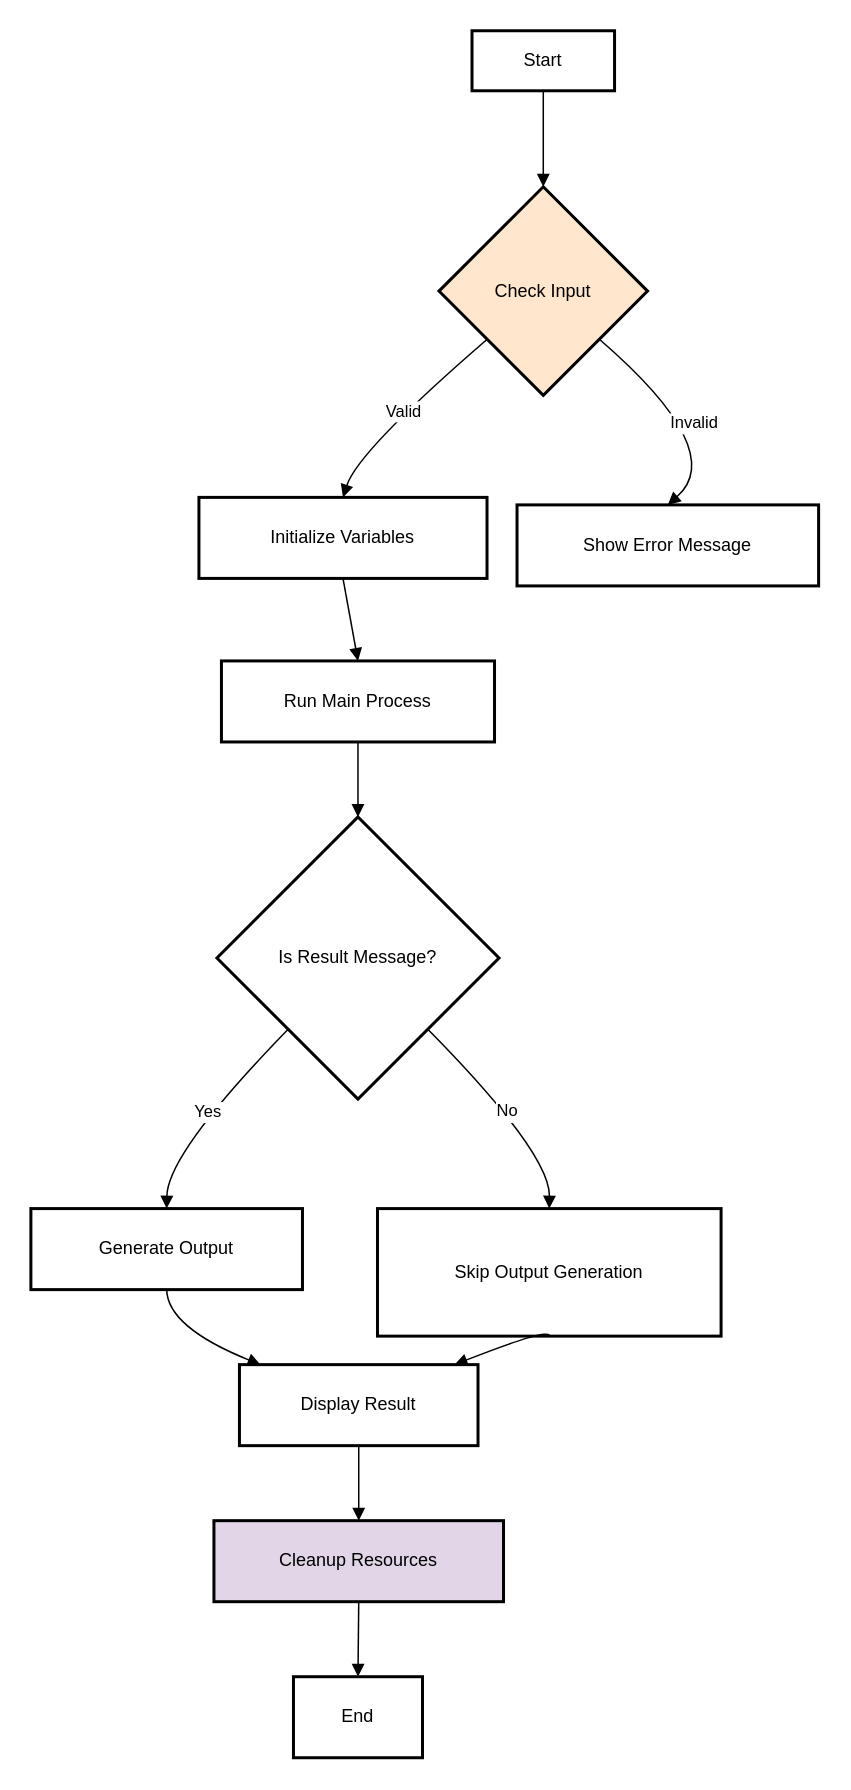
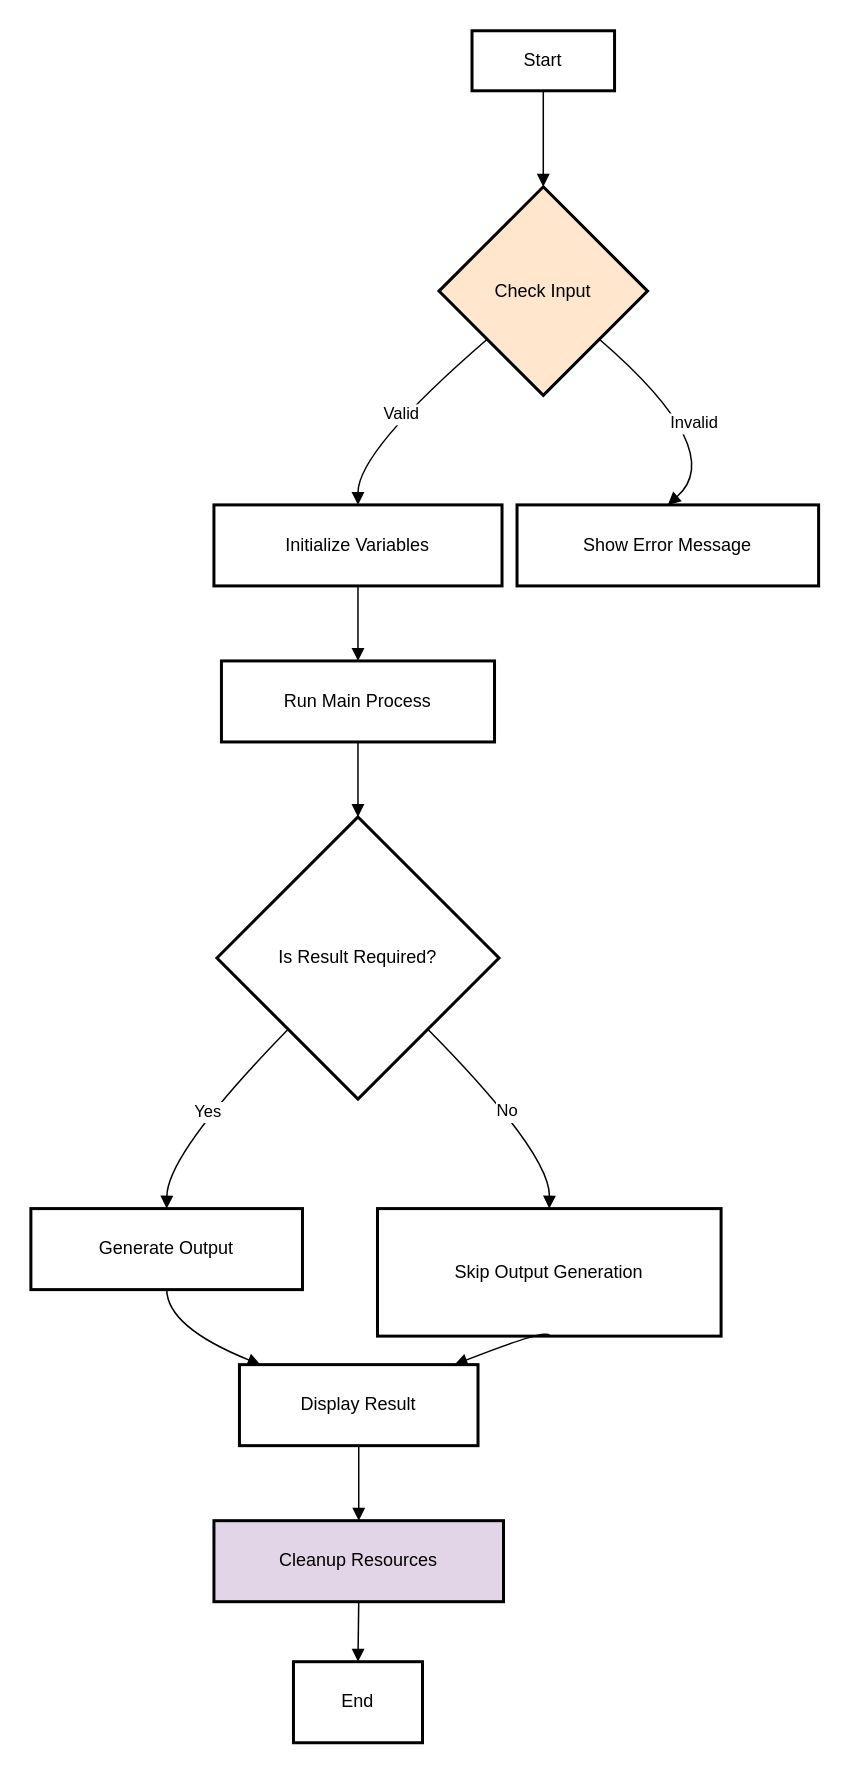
(343, 538) -> (358, 545)
(358, 958) -> (358, 958)
(358, 1717) -> (358, 1702)
